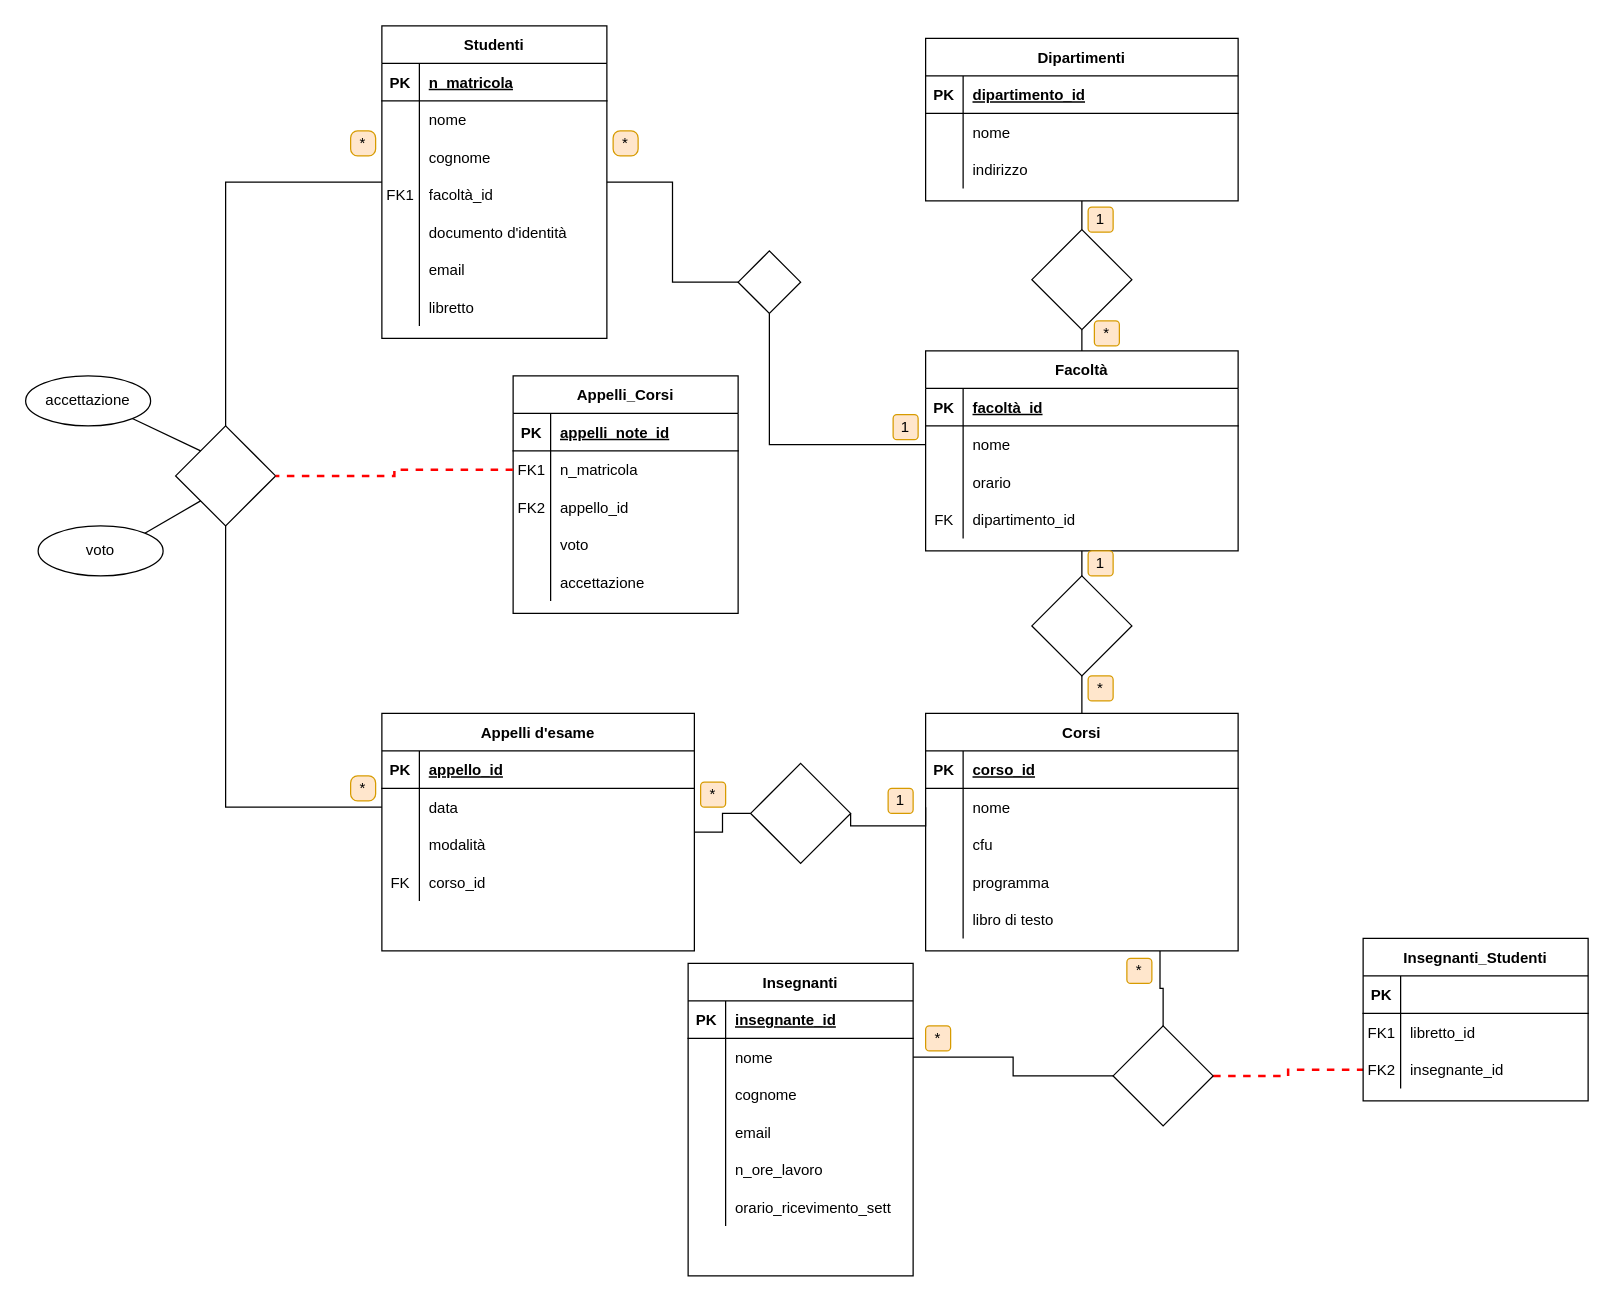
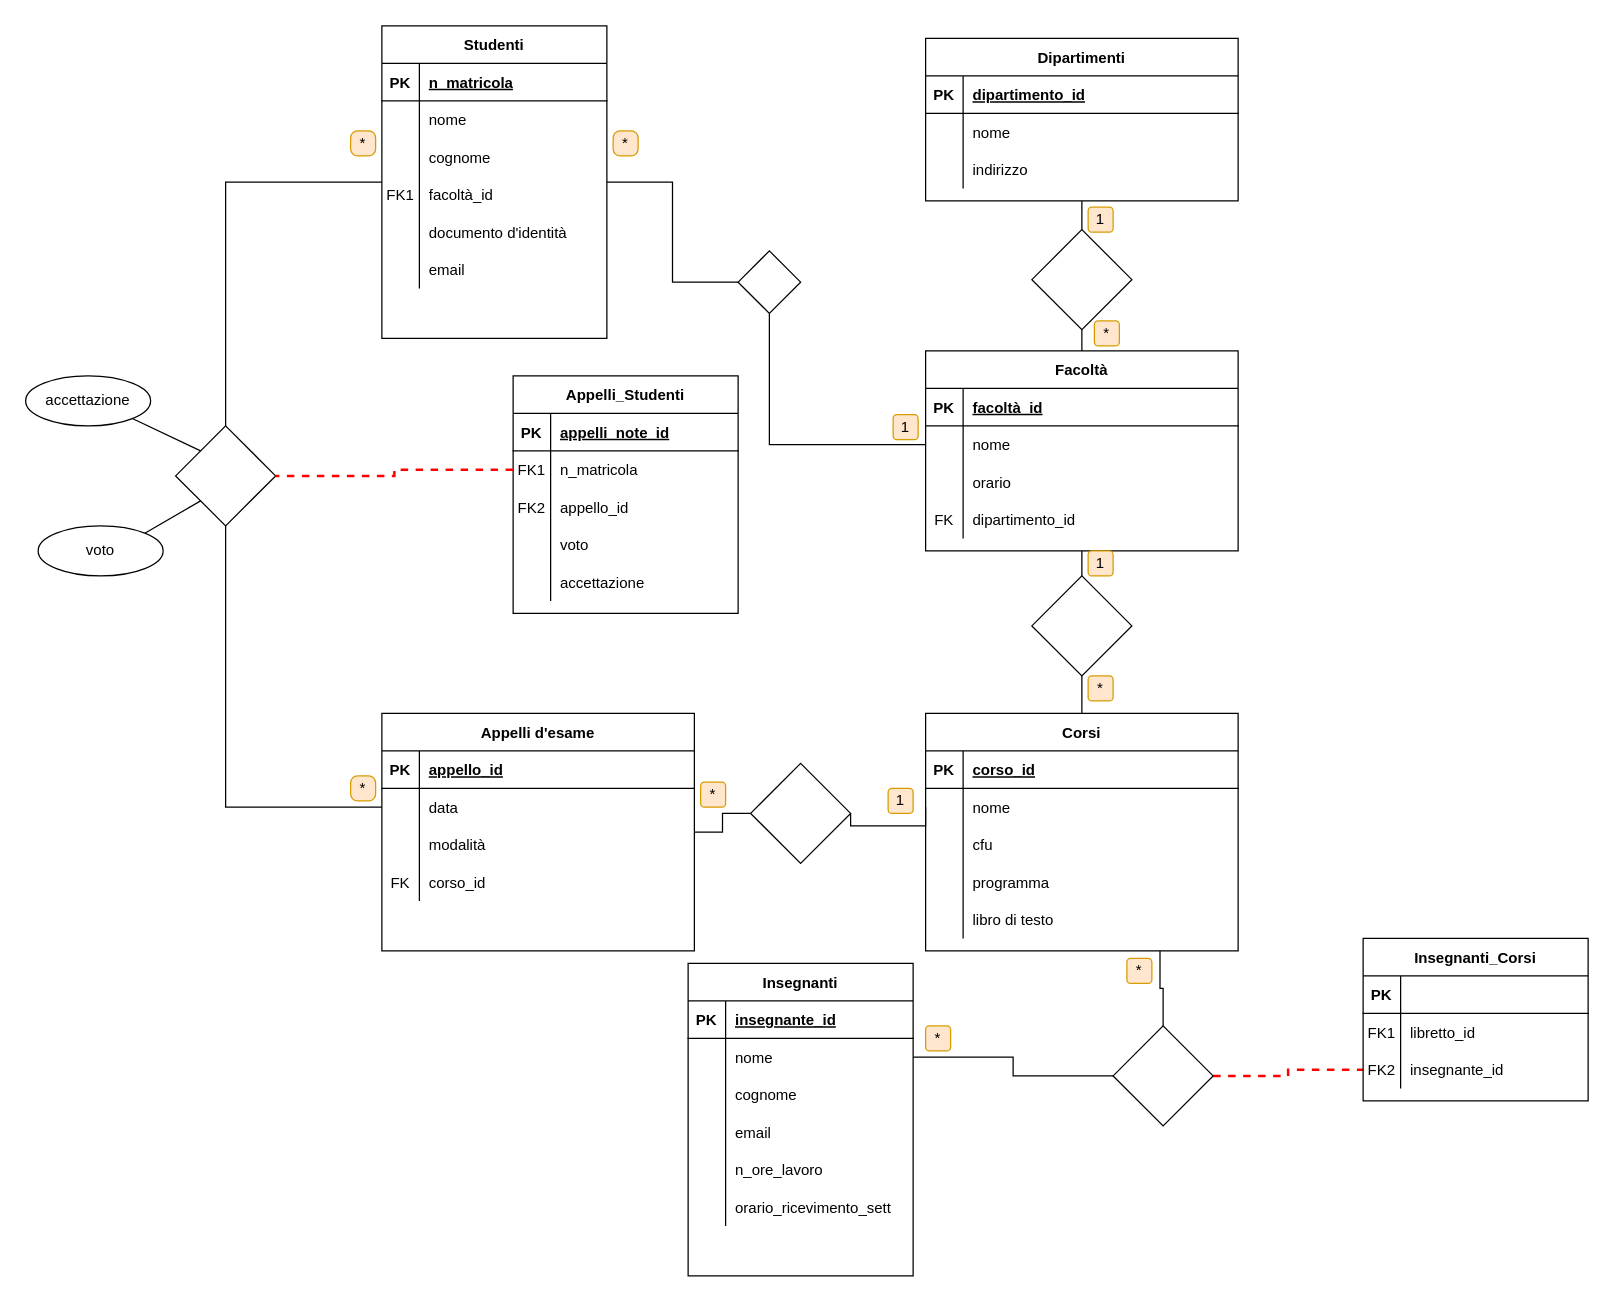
(513, 307) -> none
(625, 395) -> (625, 395)
(1475, 958) -> (1475, 958)
